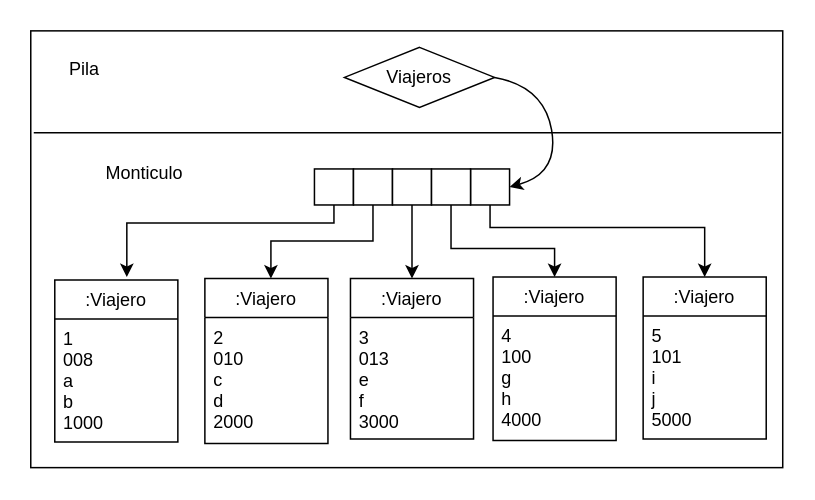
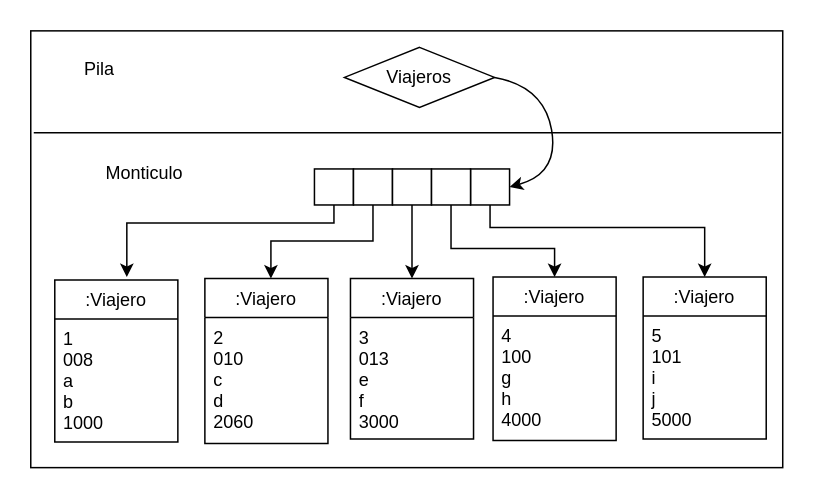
(85, 70) -> (100, 70)
(218, 338) -> (218, 338)
